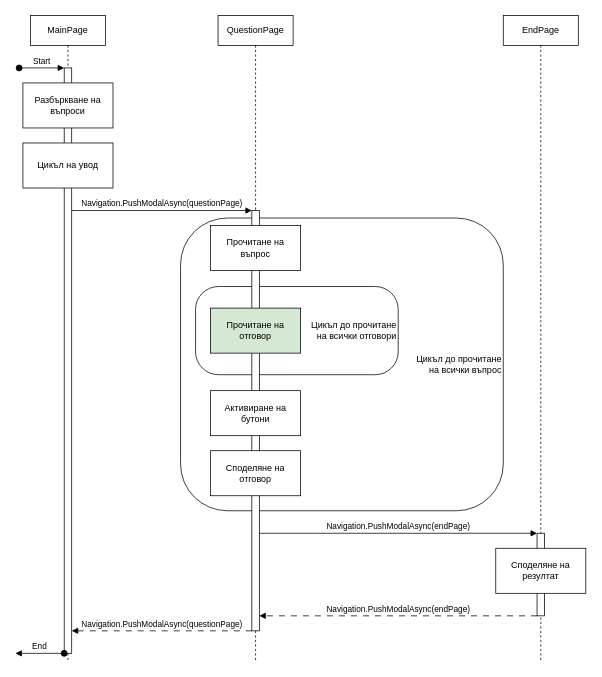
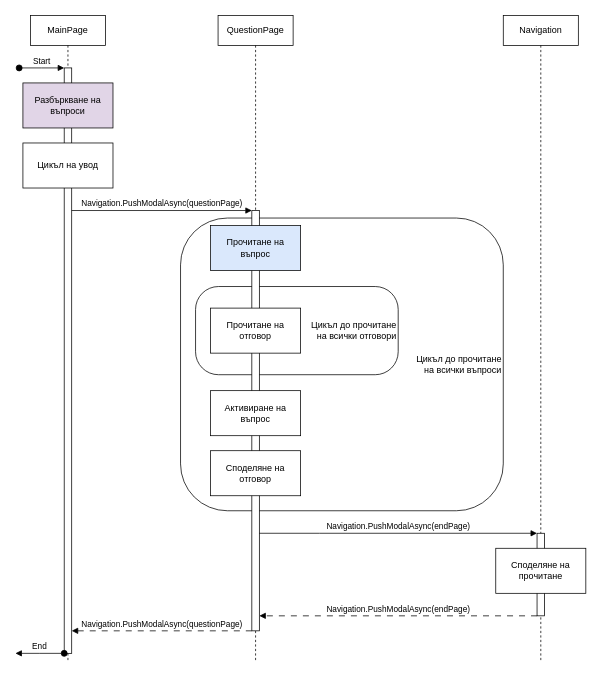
(540, 30) -> (540, 30)
(68, 105) -> (68, 105)
(255, 248) -> (255, 248)
(255, 330) -> (255, 330)
(458, 364) -> (458, 364)
(255, 413) -> (255, 413)
(540, 570) -> (540, 570)
